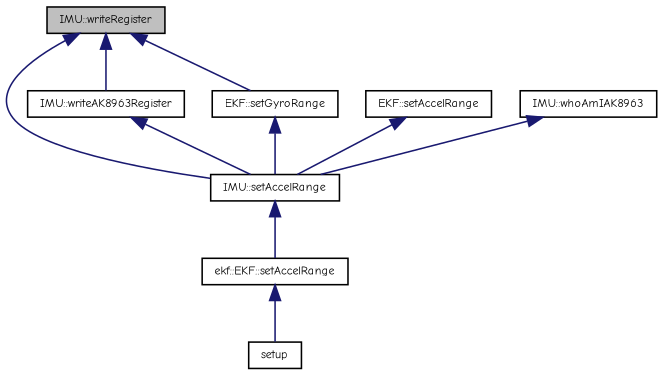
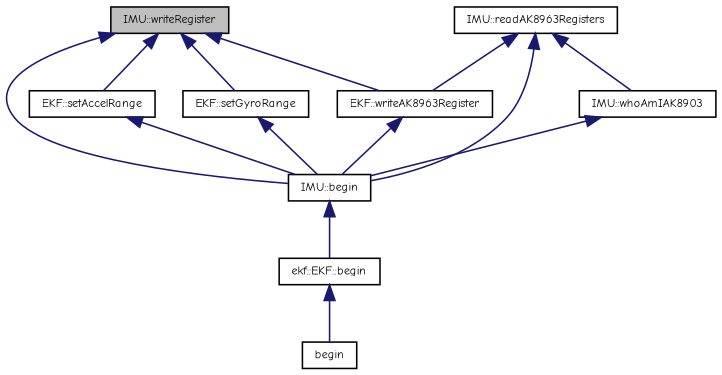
none -> (536, 20)
none -> (126, 68)
(106, 104) -> (415, 104)
(588, 104) -> (648, 104)
(275, 188) -> (330, 188)
(275, 271) -> (330, 271)
(275, 355) -> (330, 355)
